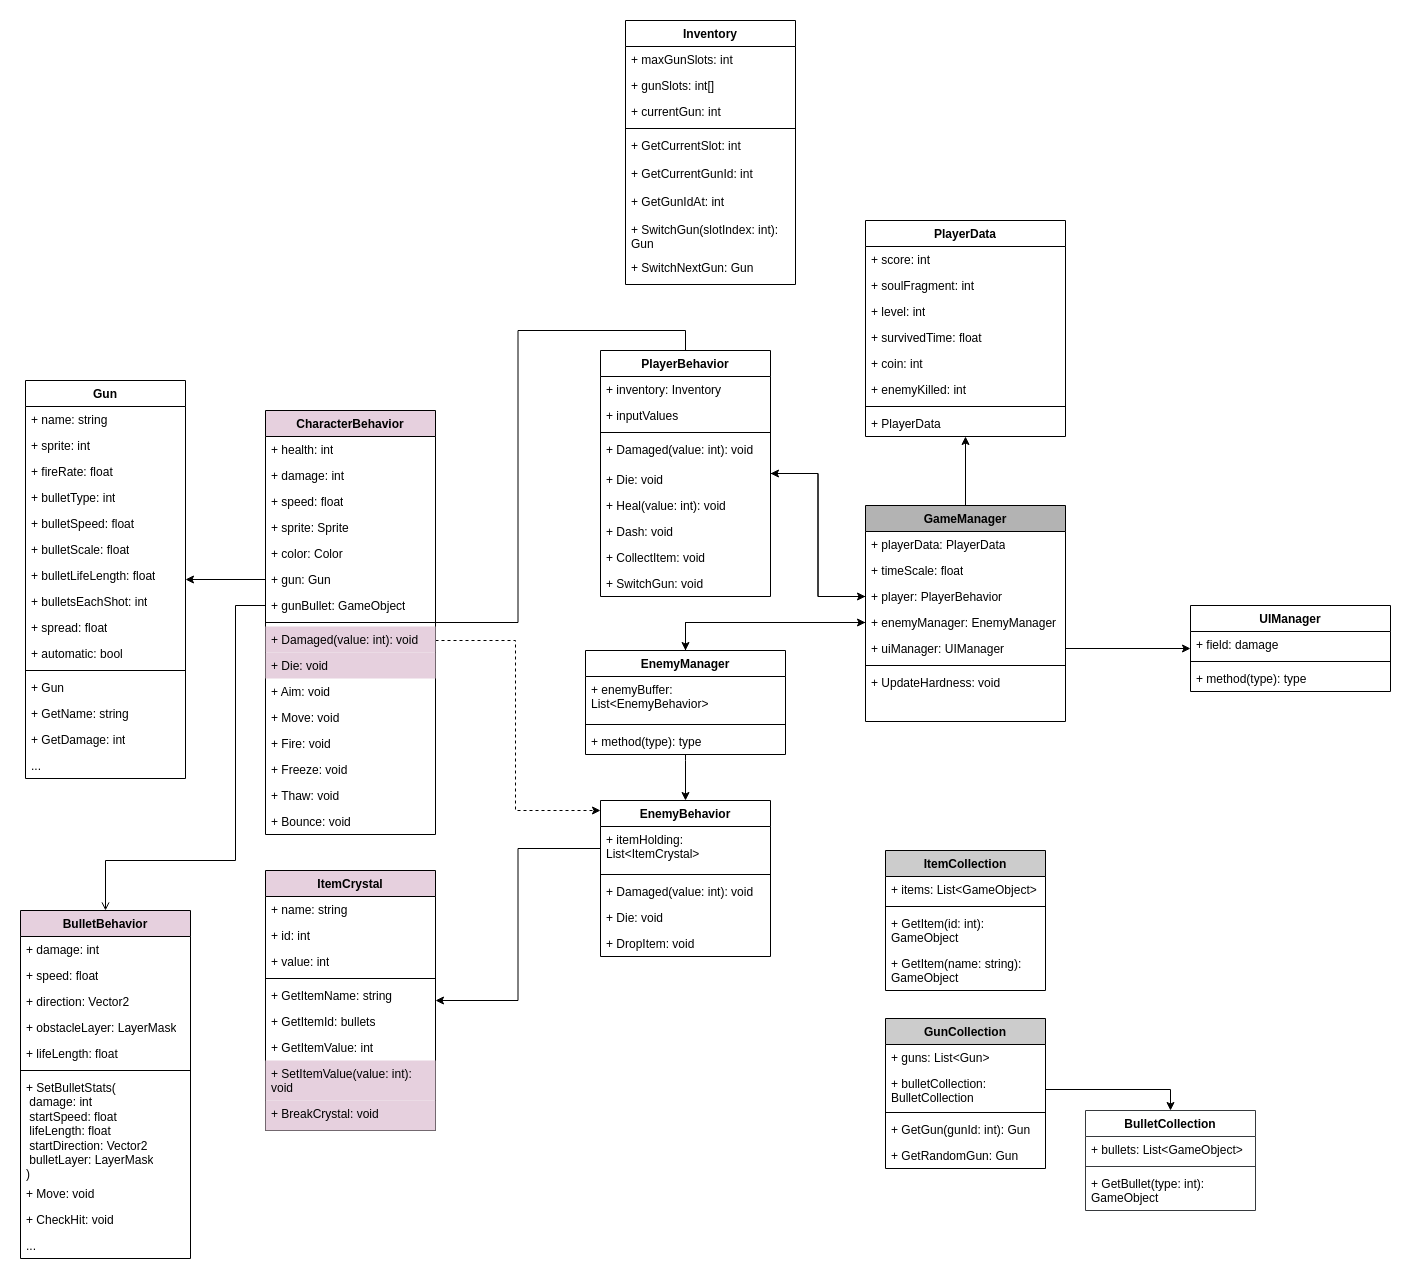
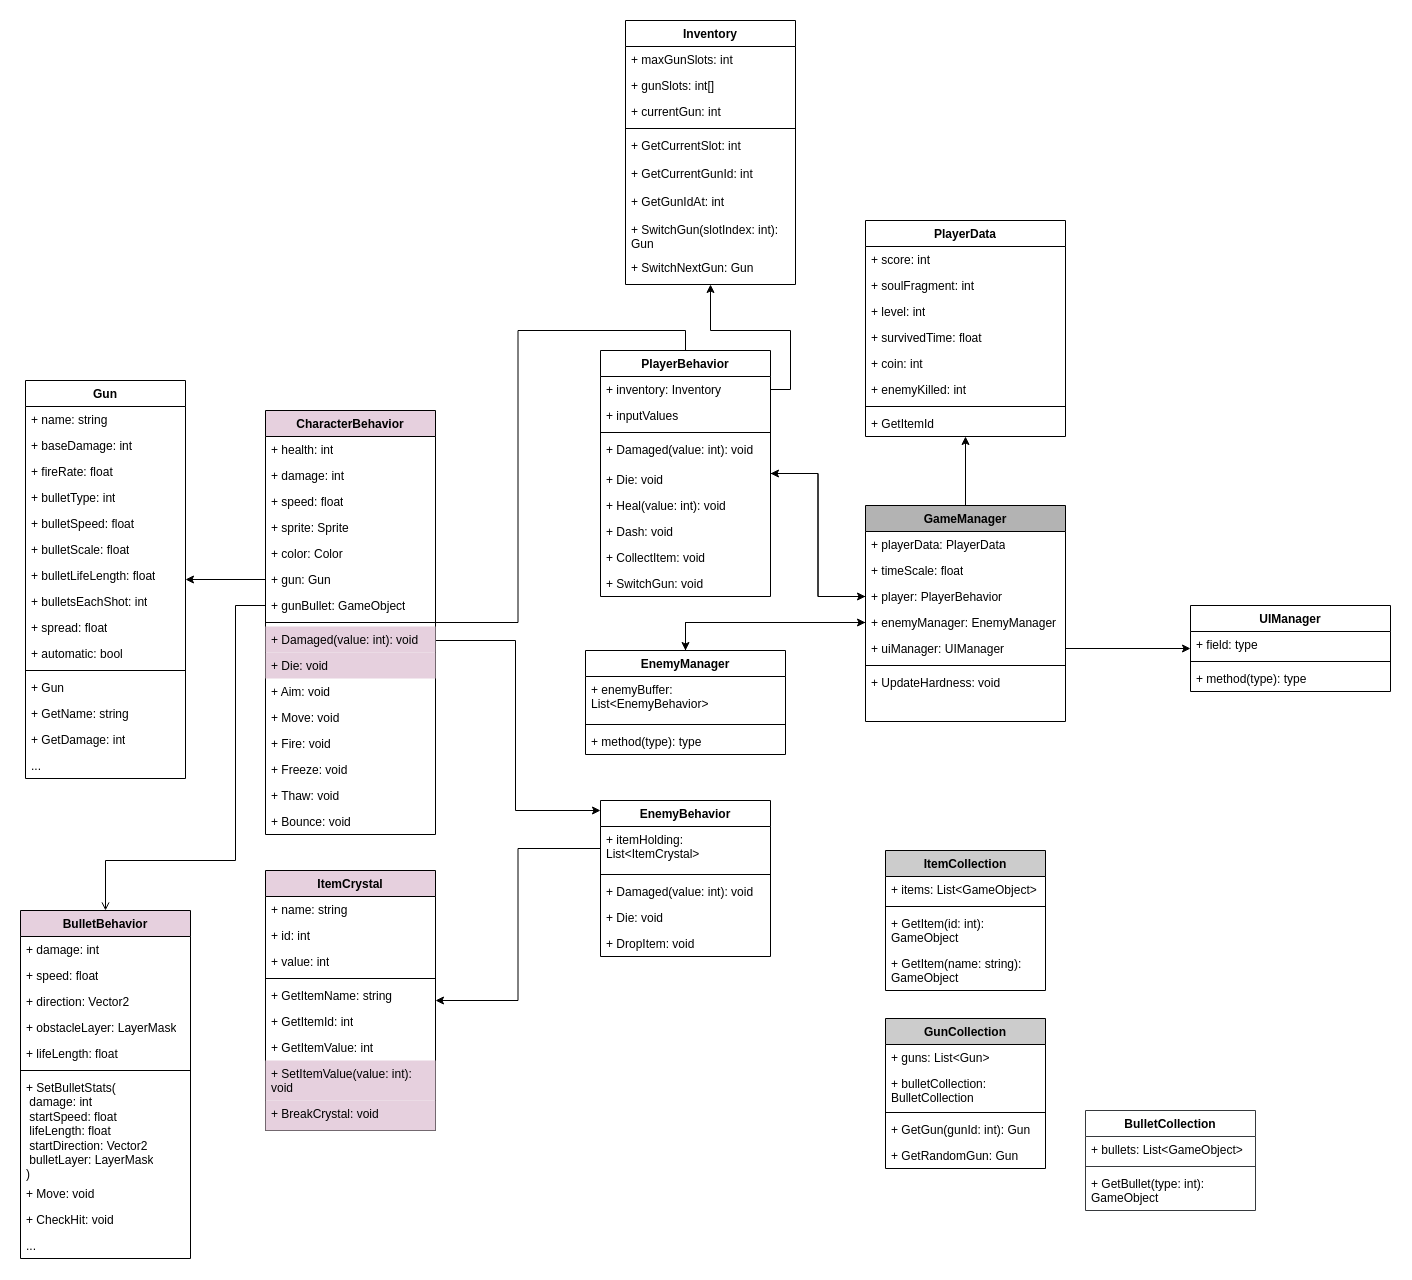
none -> (771, 331)
(909, 425) -> (907, 425)
(67, 447) -> (82, 447)
(1239, 646) -> (1232, 646)
(516, 726) -> (516, 726)
(686, 775) -> none
(331, 1023) -> (319, 1023)
(1116, 1090) -> none
